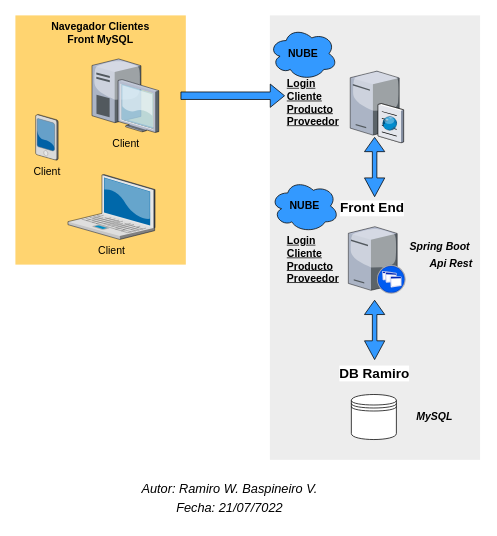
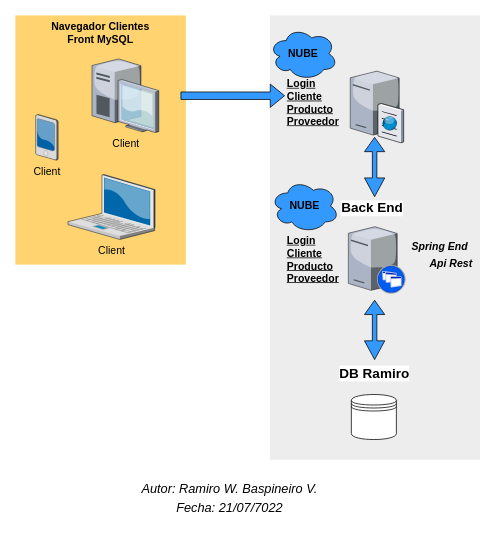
(372, 208) -> (372, 208)
(440, 246) -> (440, 246)
(434, 417) -> none
